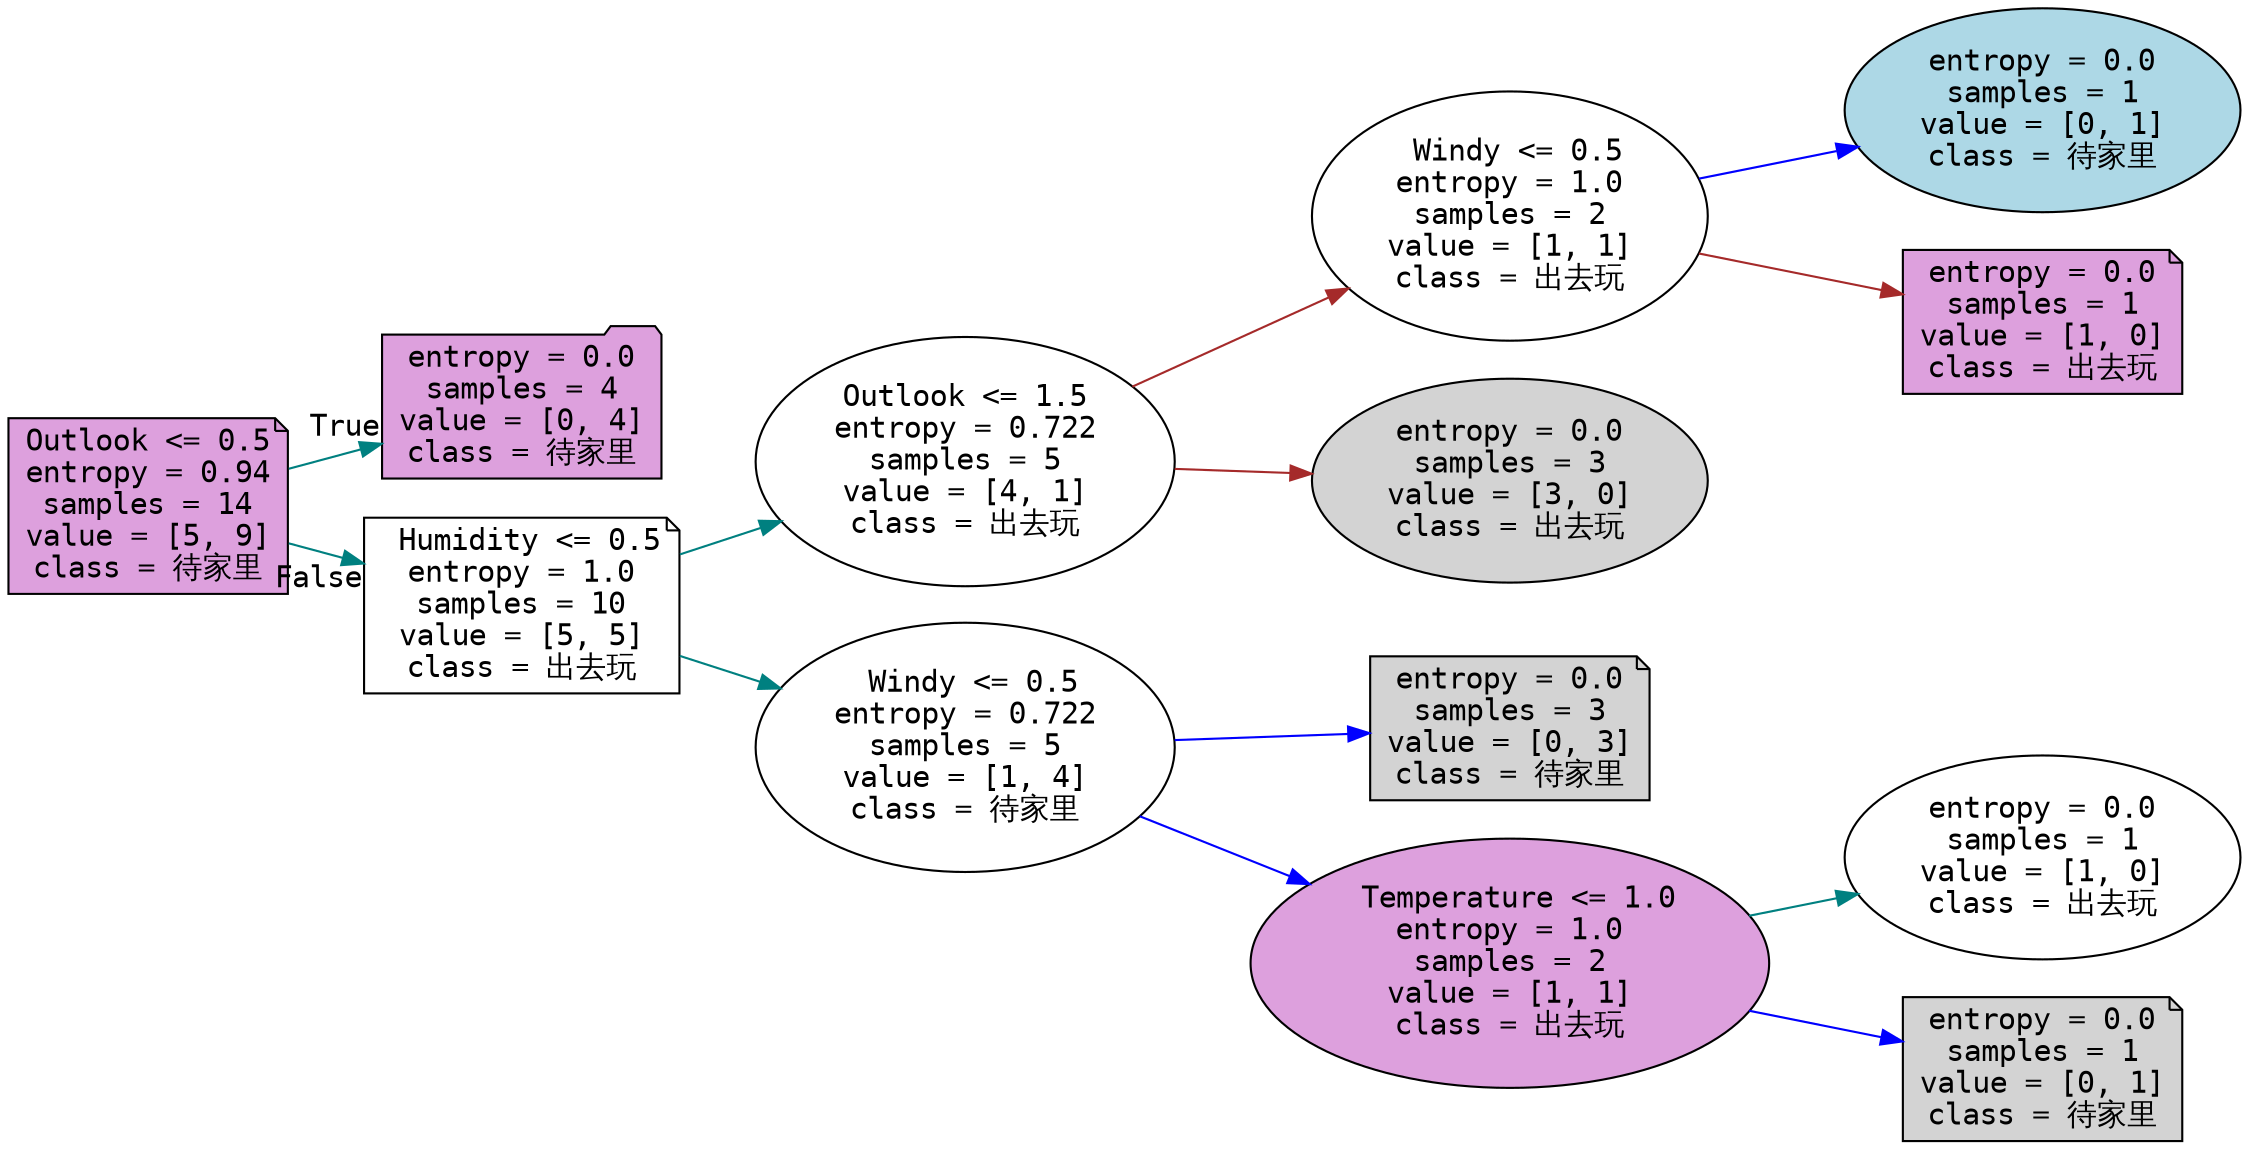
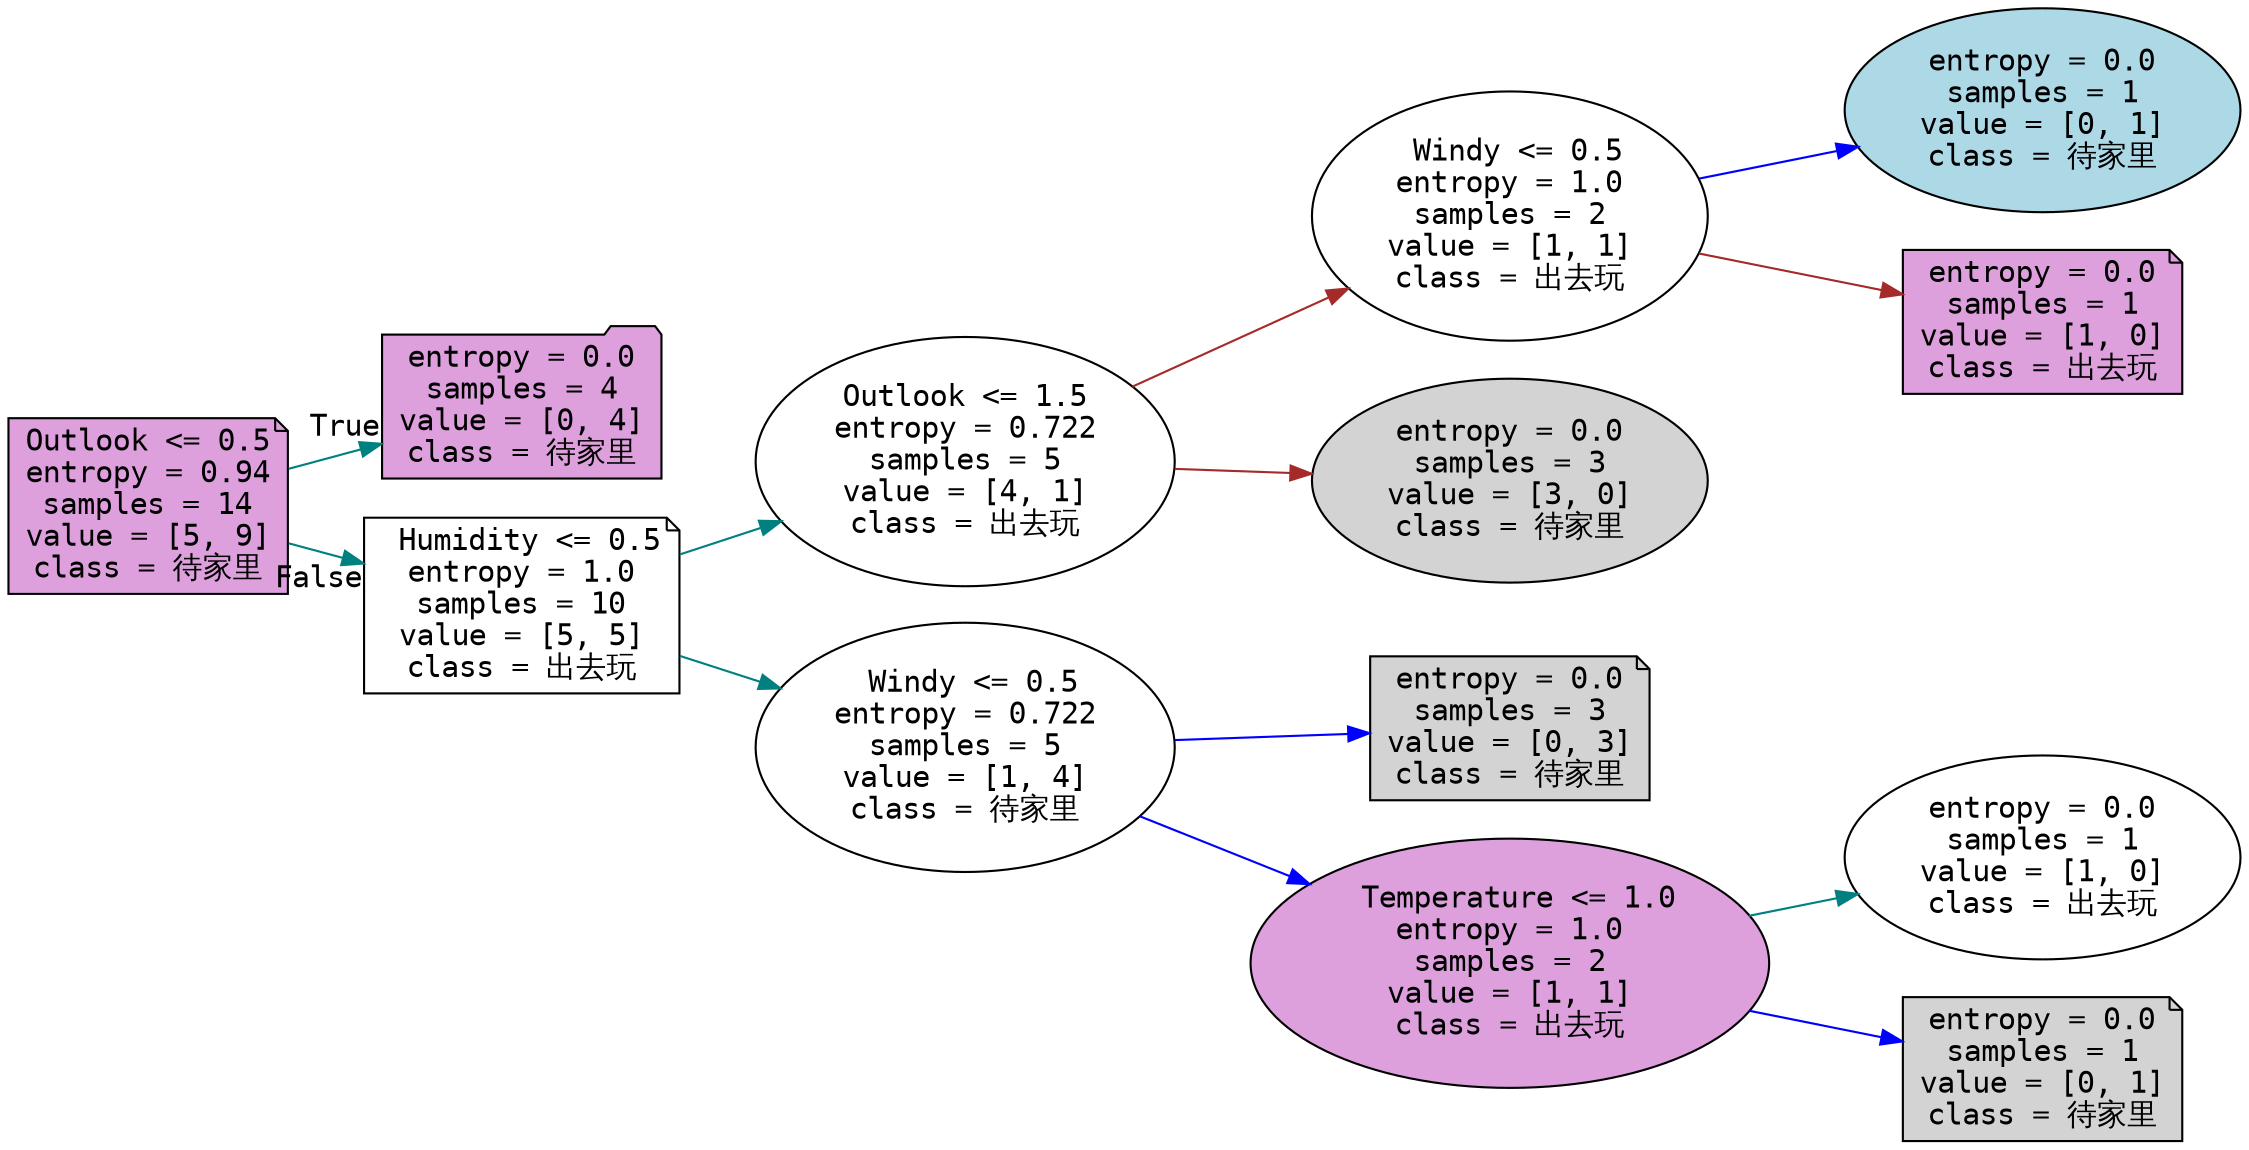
(1510, 481) -> (1510, 481)
